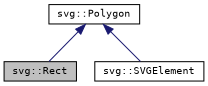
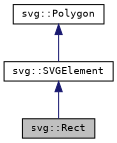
(64, 47) -> (59, 105)
